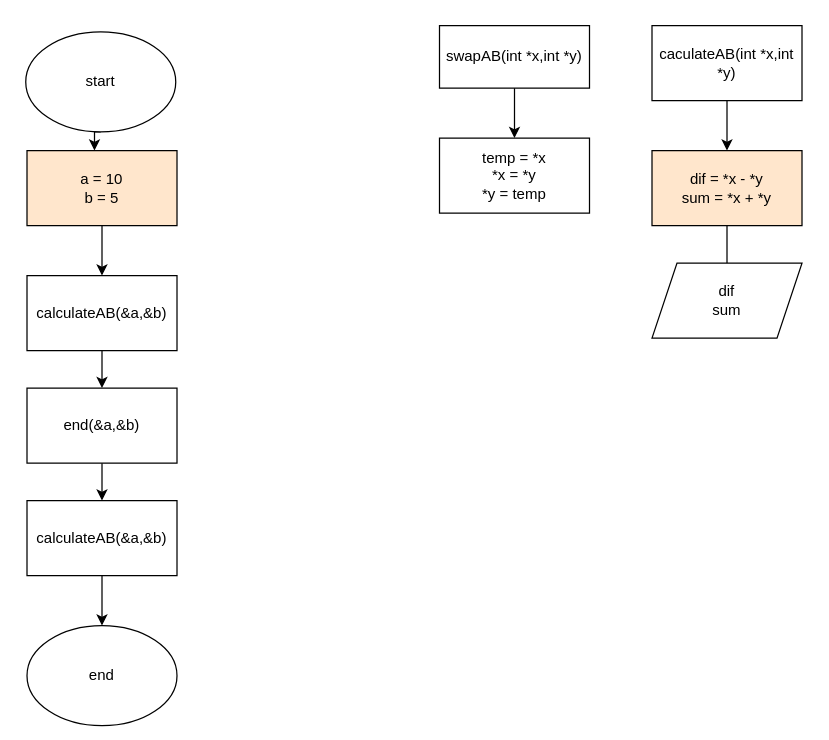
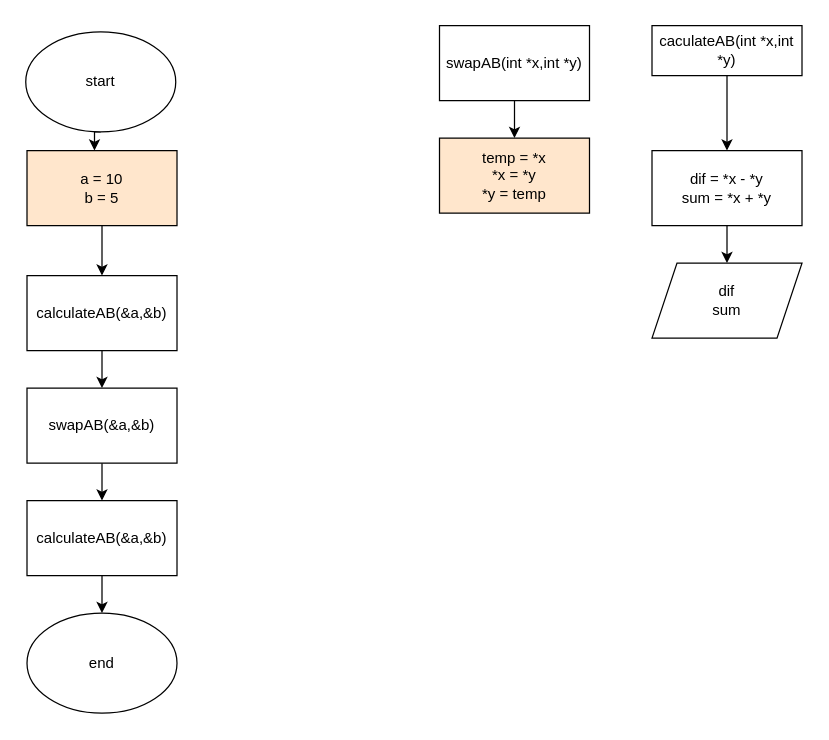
(514, 57) -> (514, 63)
(727, 63) -> (727, 51)
(514, 176) -> (514, 176)
(727, 188) -> (727, 188)
(727, 256) -> (727, 253)
(102, 426) -> (102, 426)
(102, 676) -> (102, 663)
